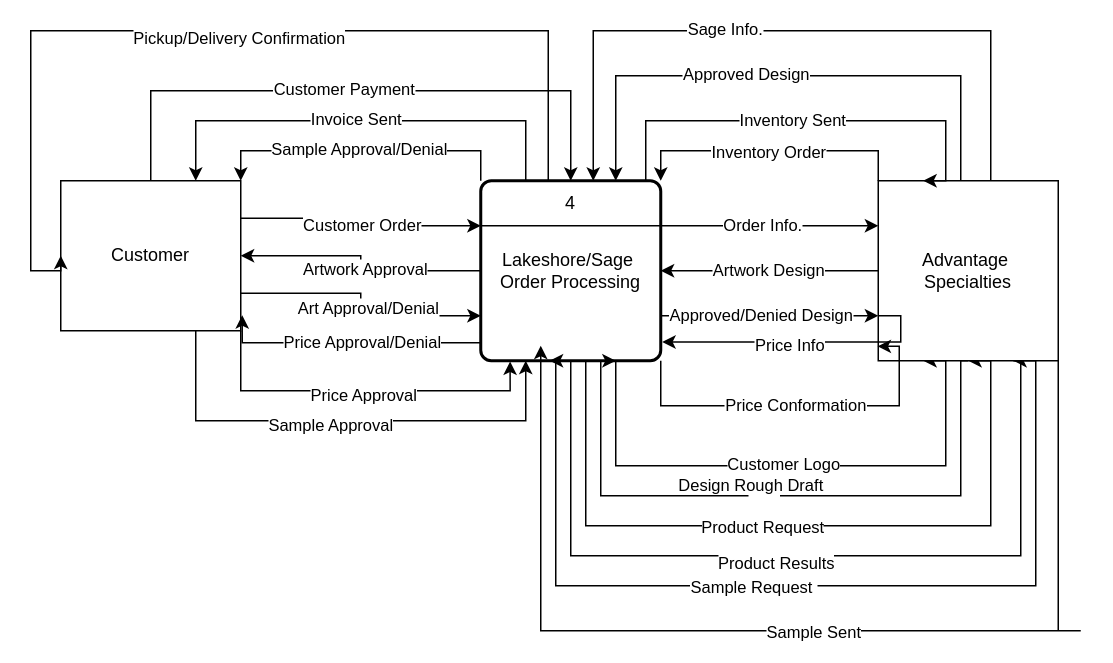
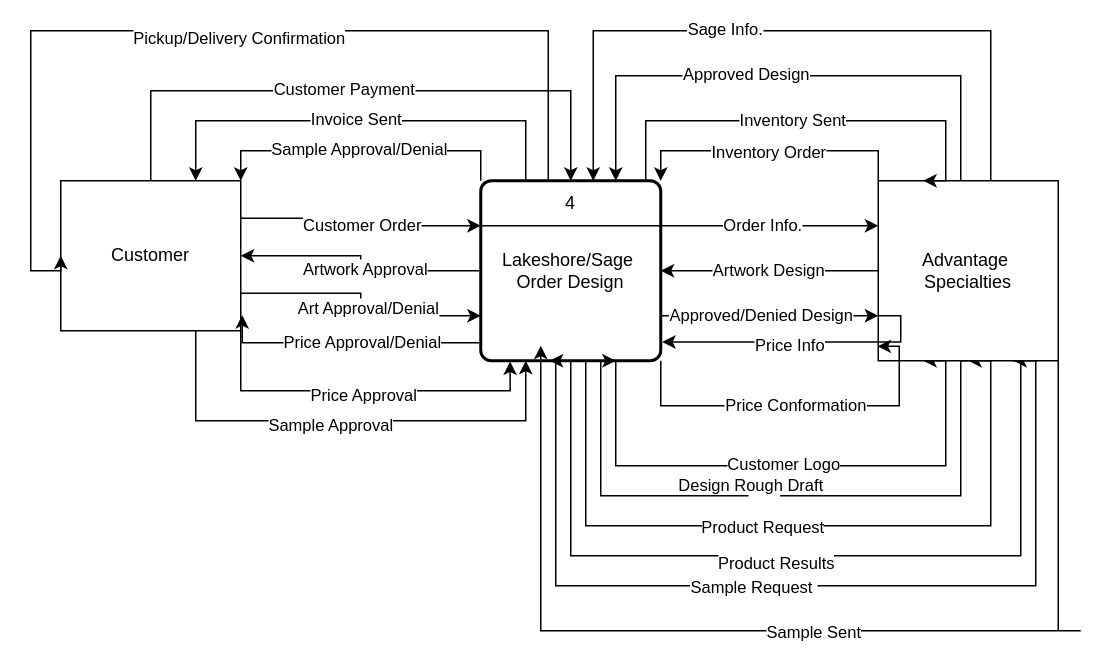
(571, 271) -> (571, 271)
